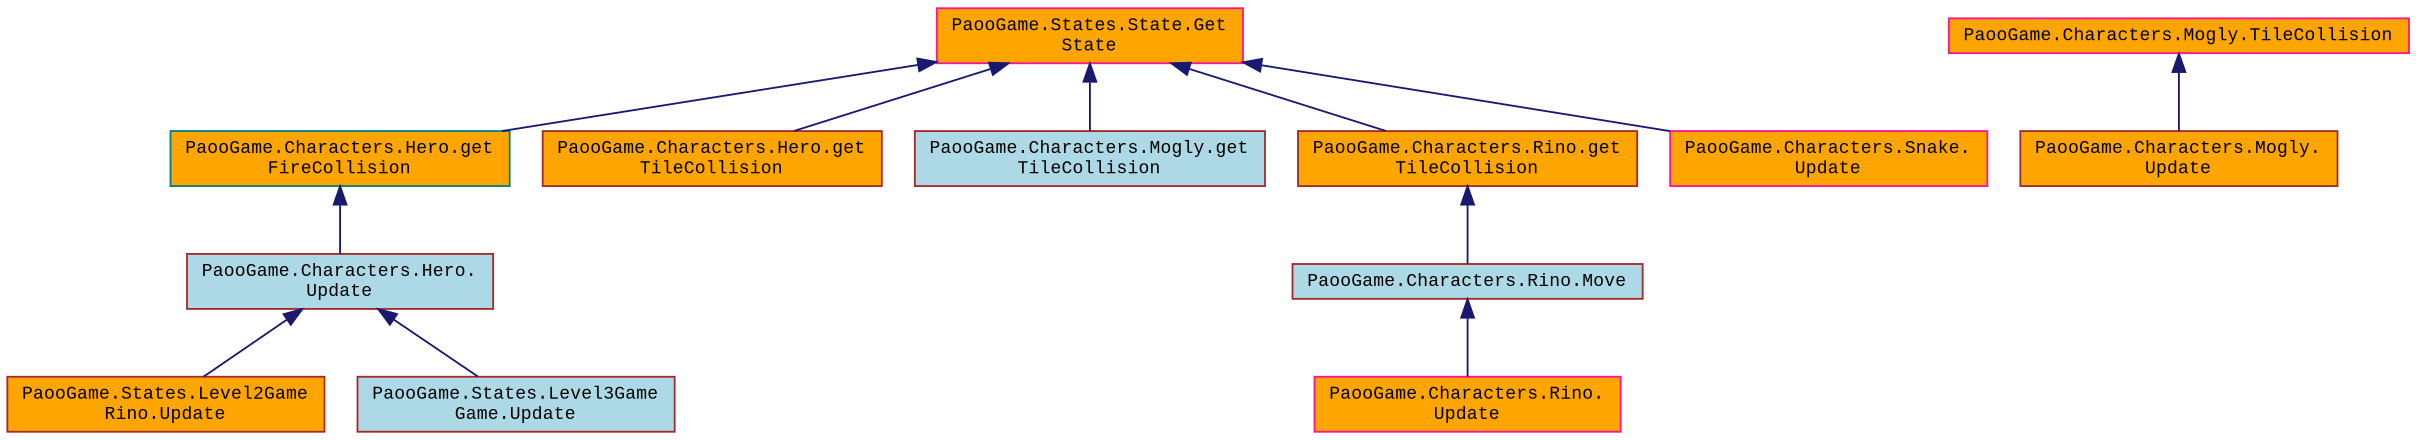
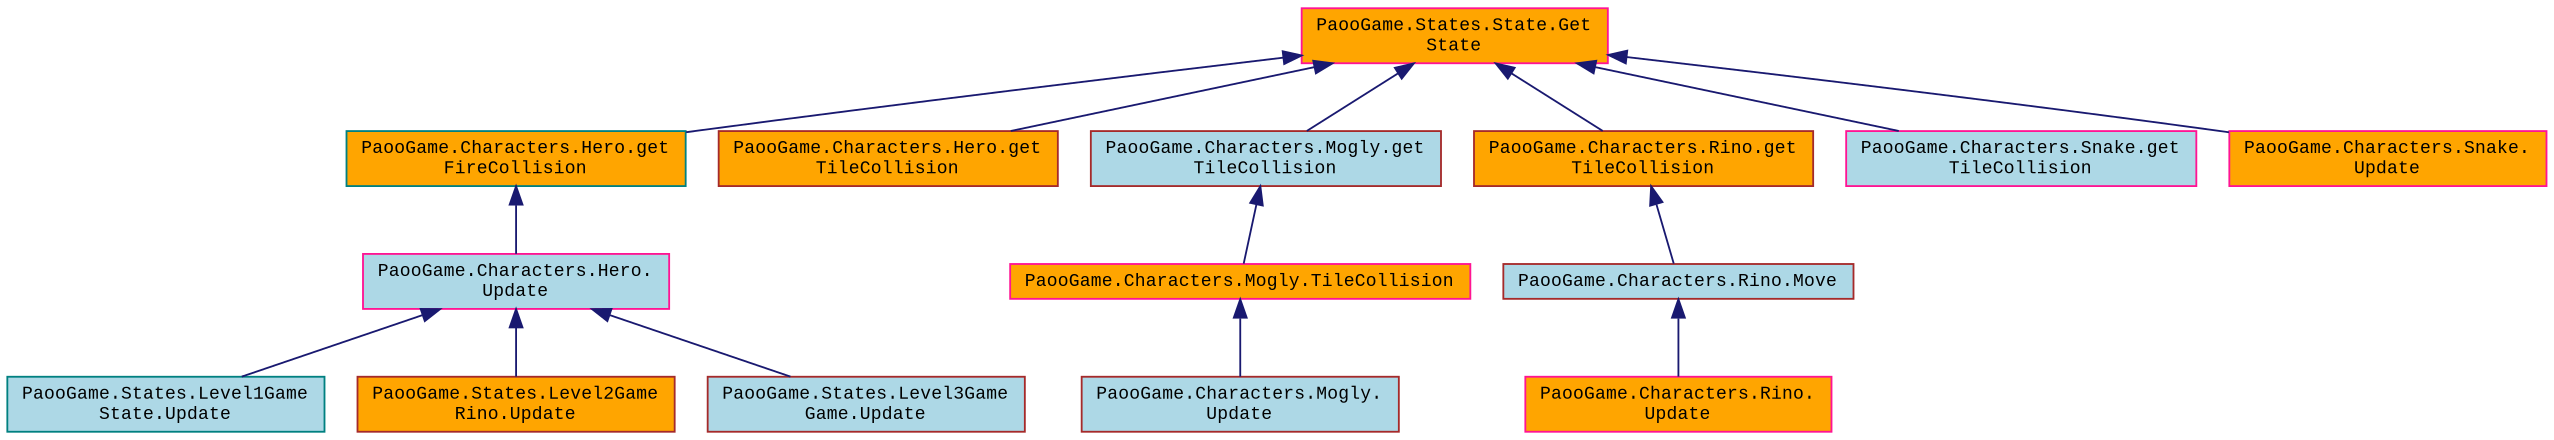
none -> (2021, 159)
(2179, 159) -> (1240, 404)
none -> (1250, 234)
(340, 281) -> (516, 281)
none -> (166, 404)
